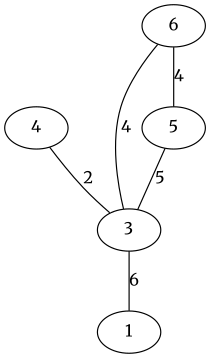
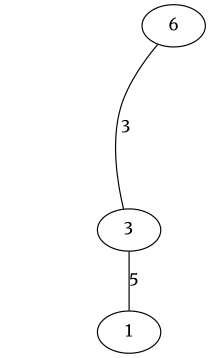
(36, 128) -> none
(126, 128) -> (126, 128)
(174, 128) -> none
(134, 281) -> (134, 281)
